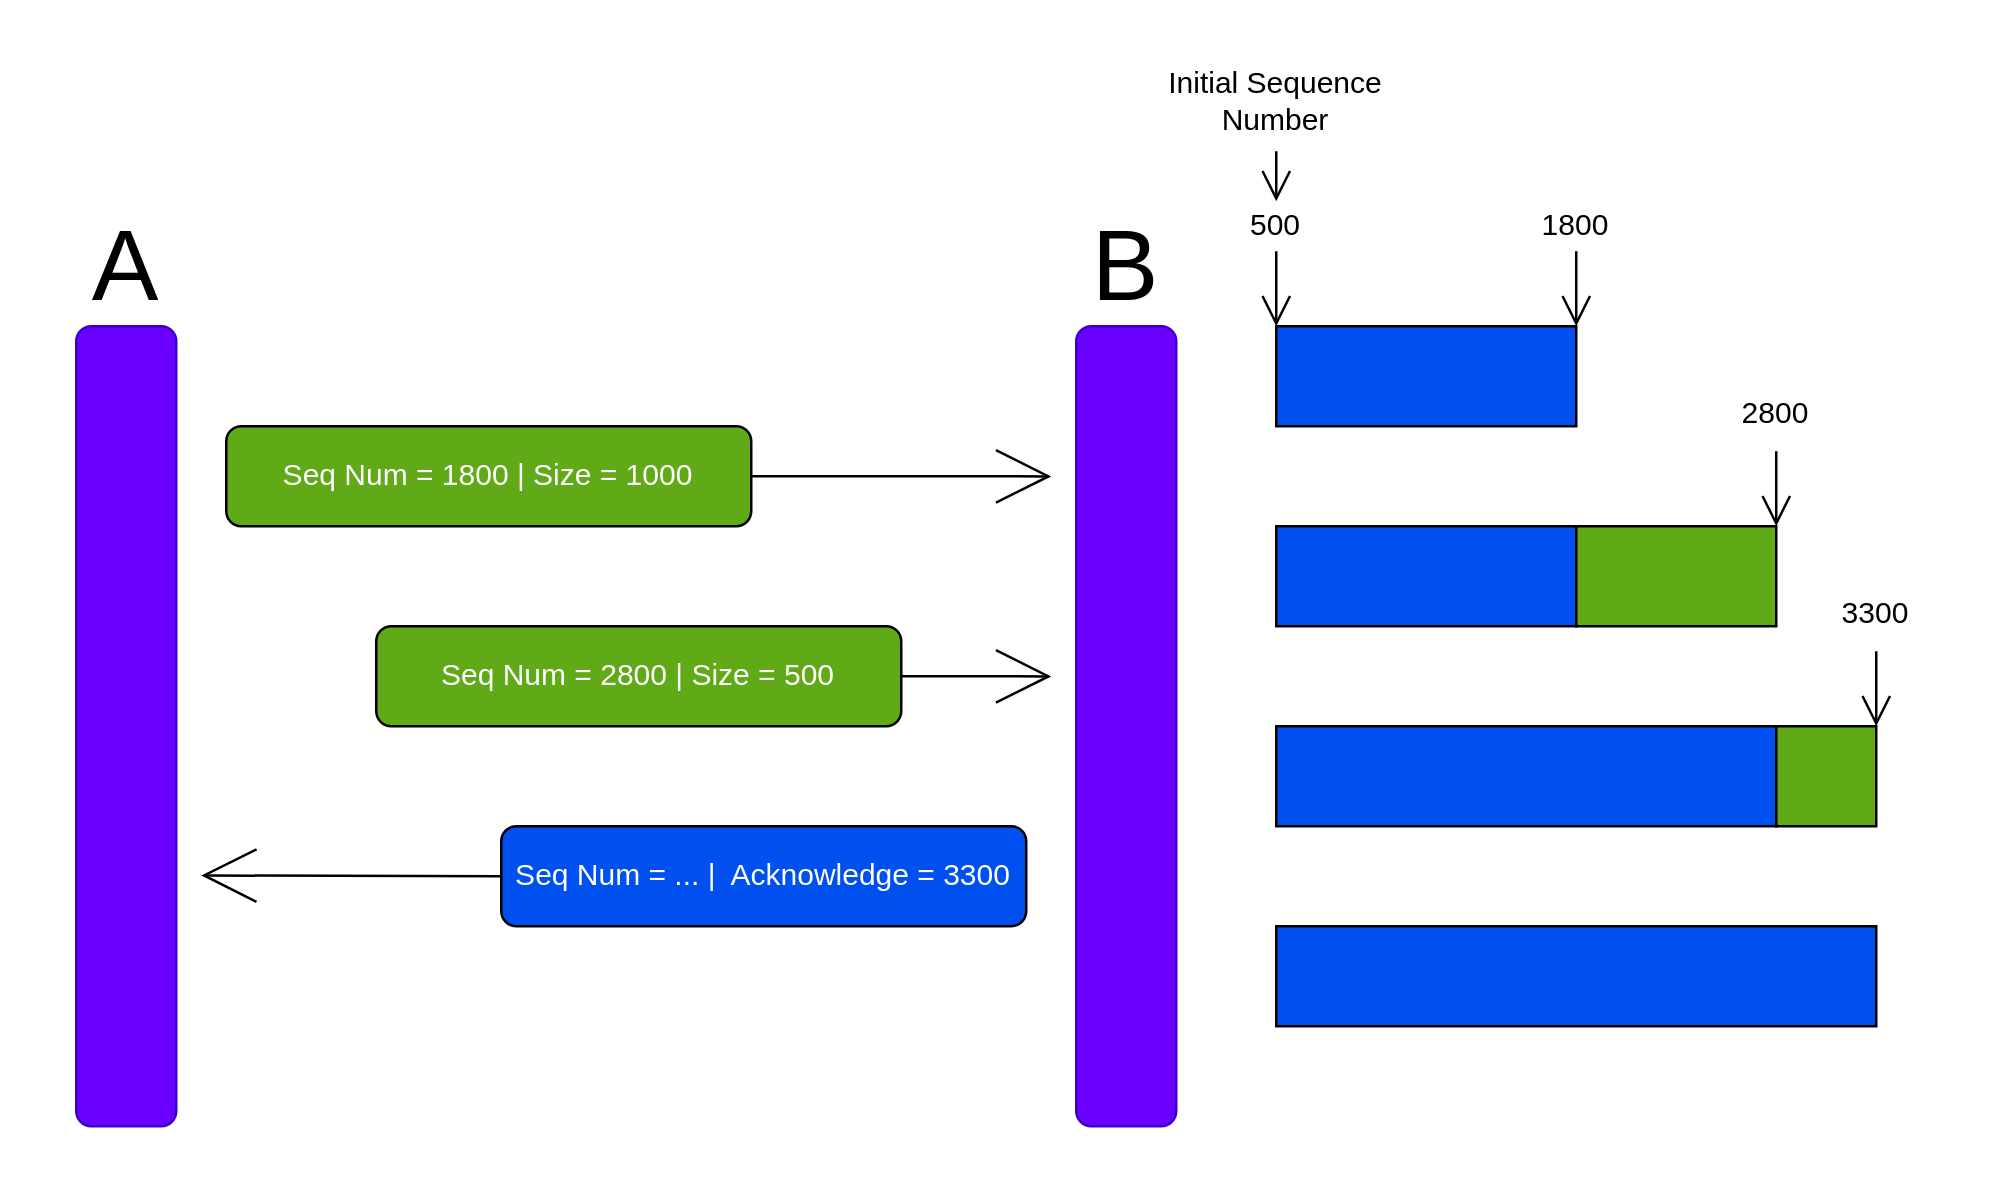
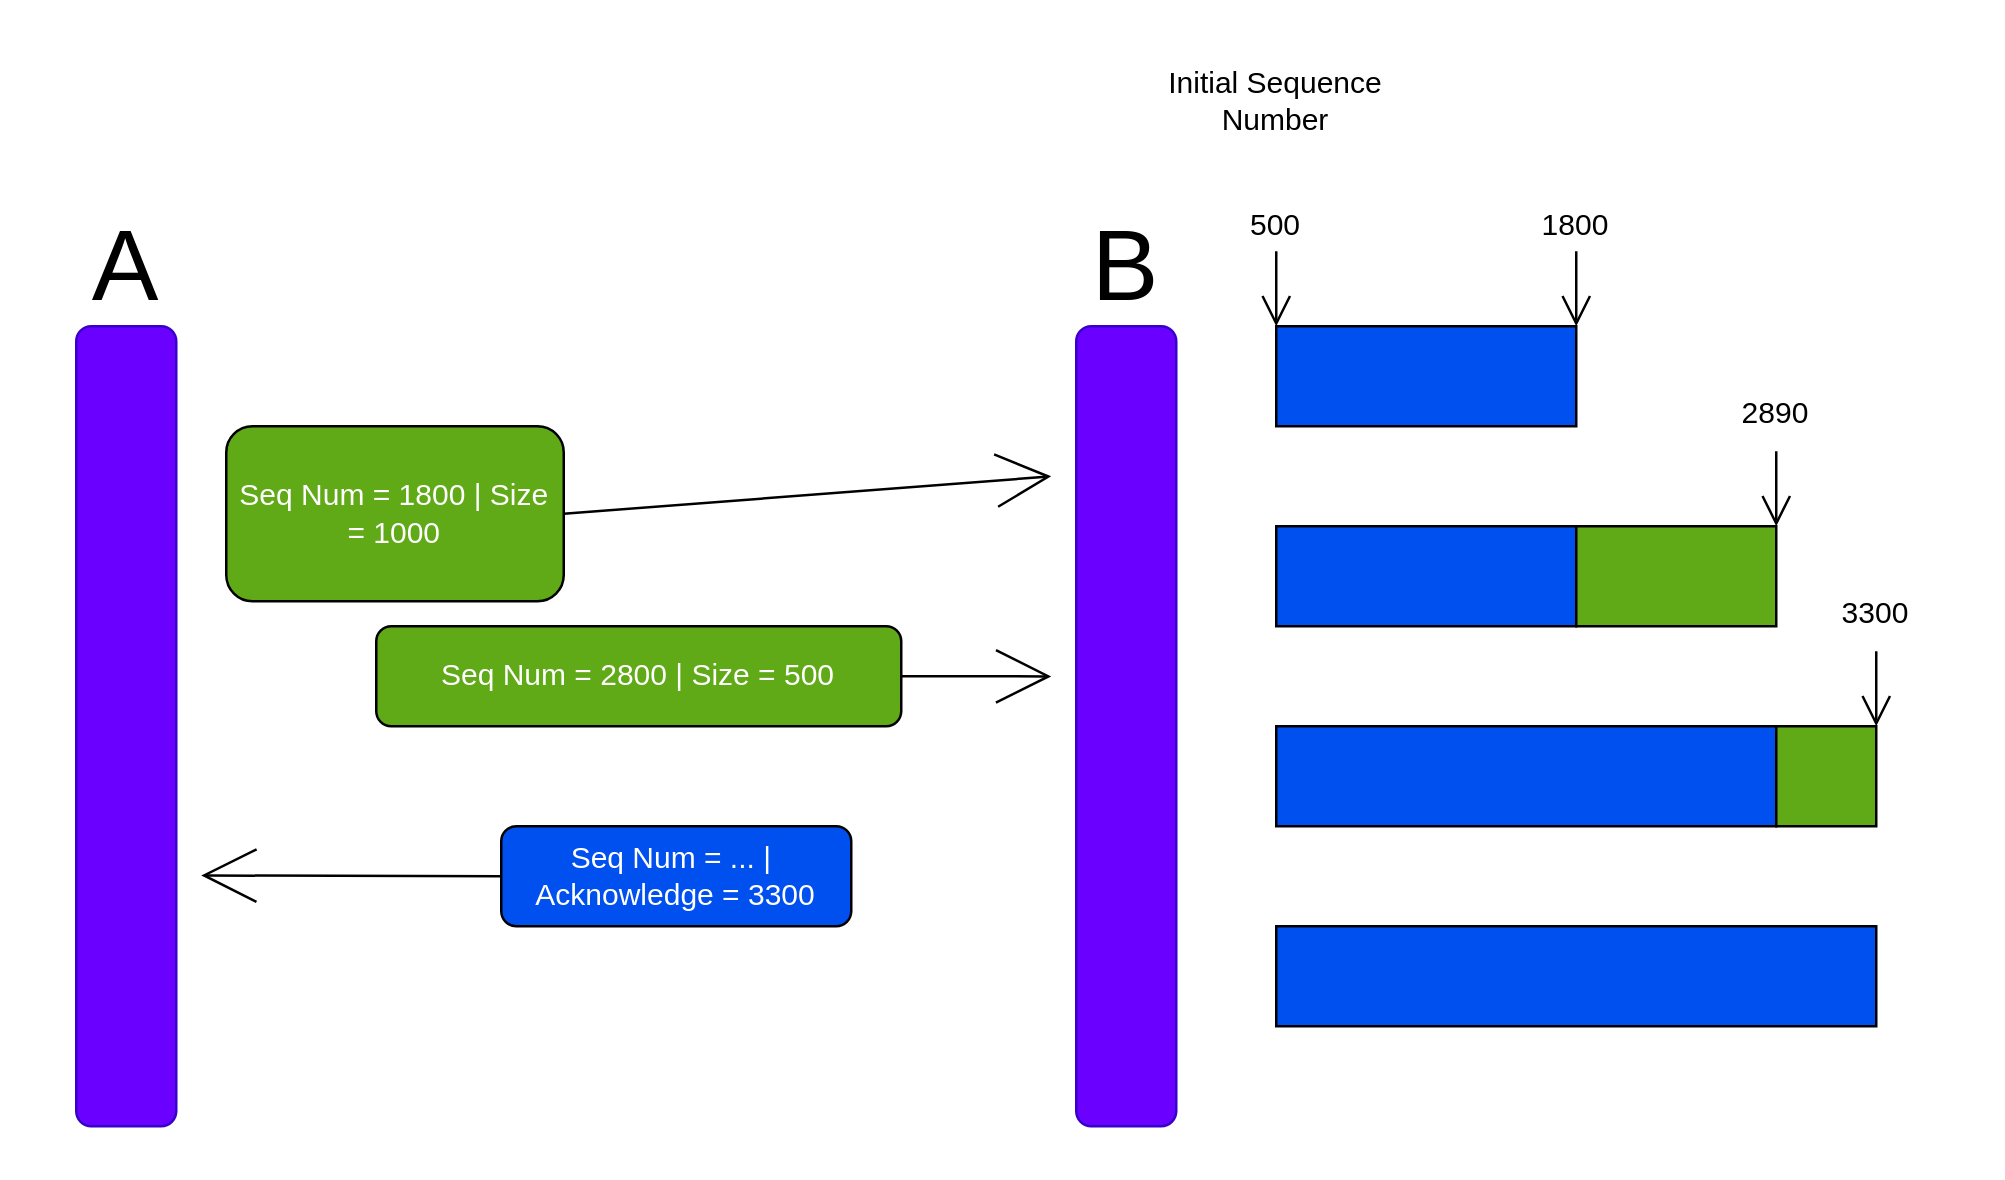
(1276, 173) -> none
(1776, 414) -> (1776, 414)
(489, 476) -> (395, 514)
(764, 876) -> (676, 876)
